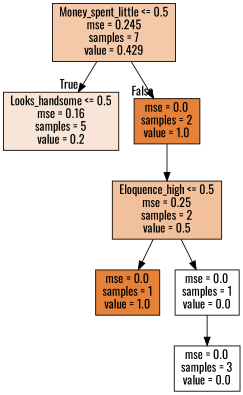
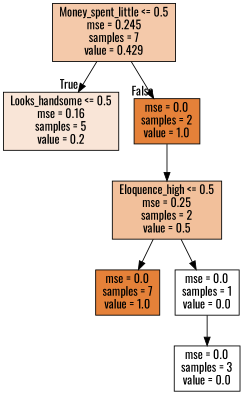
(128, 293) -> (128, 293)
